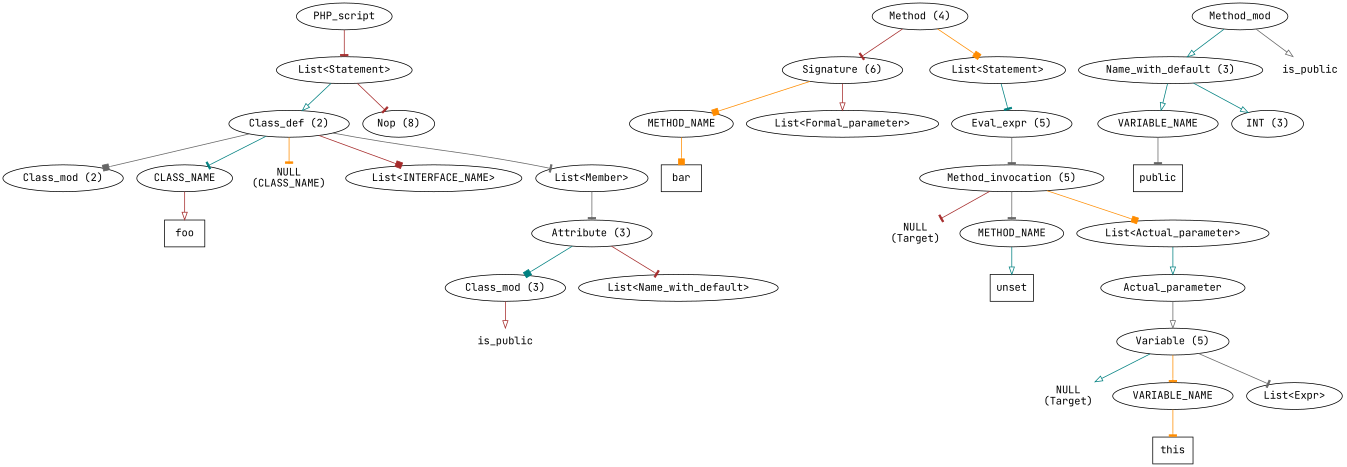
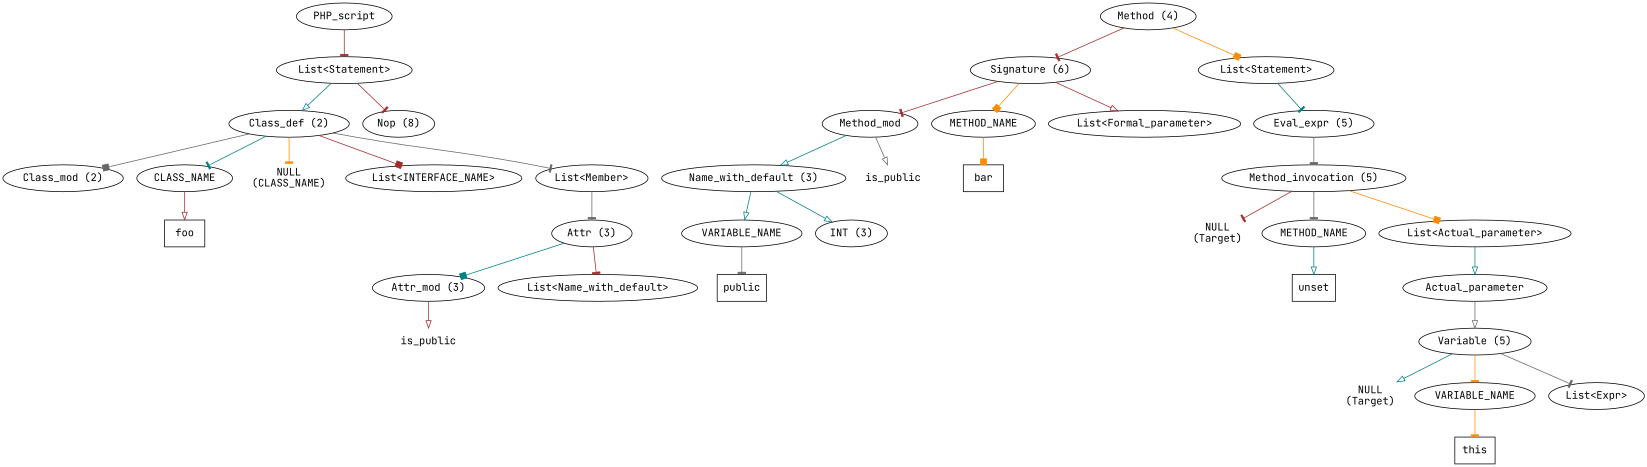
none -> (951, 97)
(592, 233) -> (592, 233)
(505, 288) -> (429, 288)
